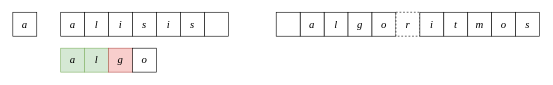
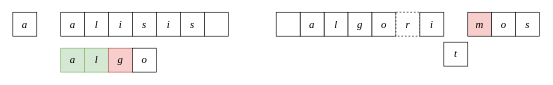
(456, 24) -> (456, 54)
(480, 24) -> (480, 24)
